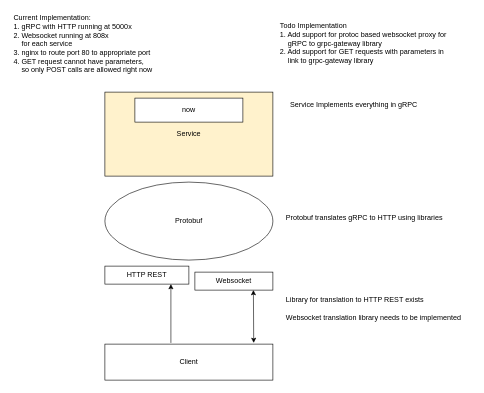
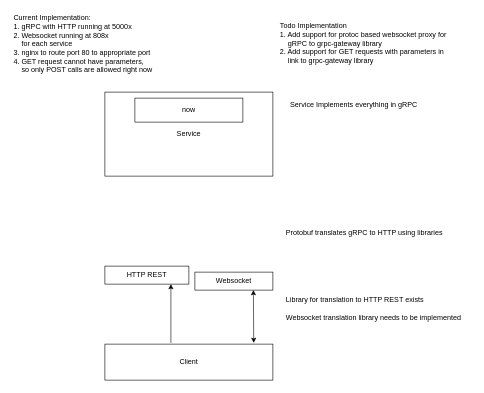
(189, 134) -> (189, 134)
(189, 221) -> none
(369, 221) -> (369, 236)
